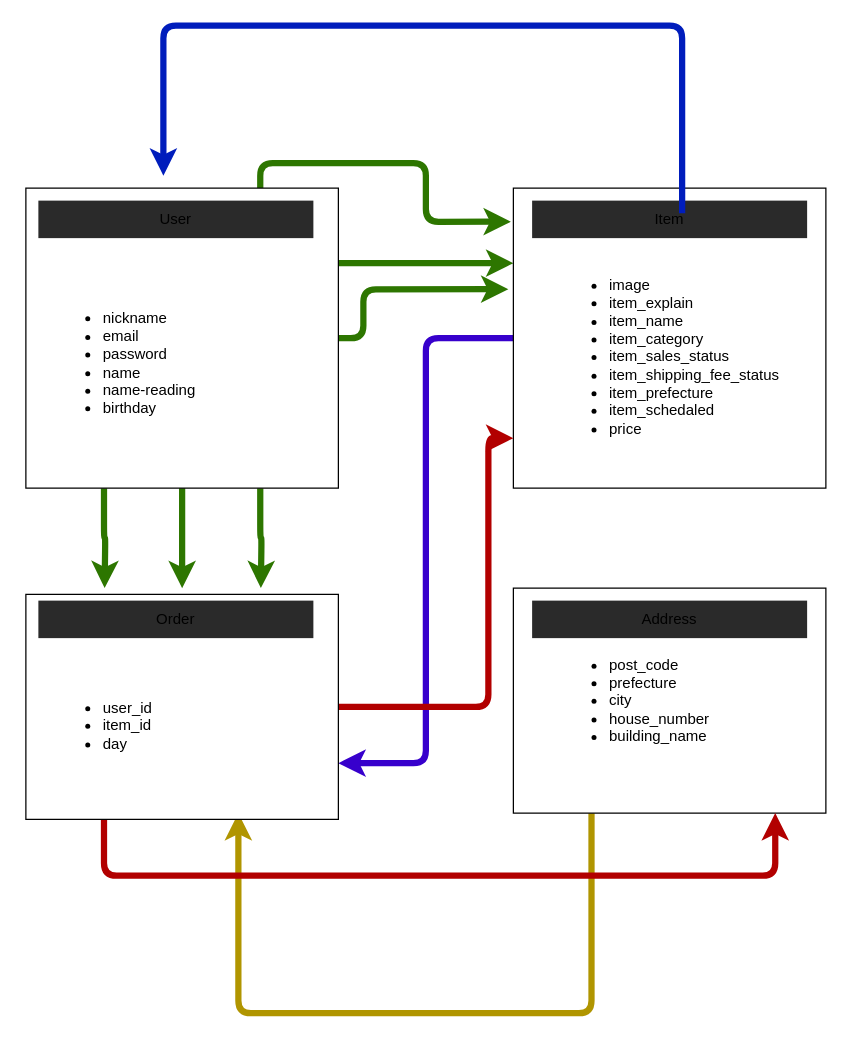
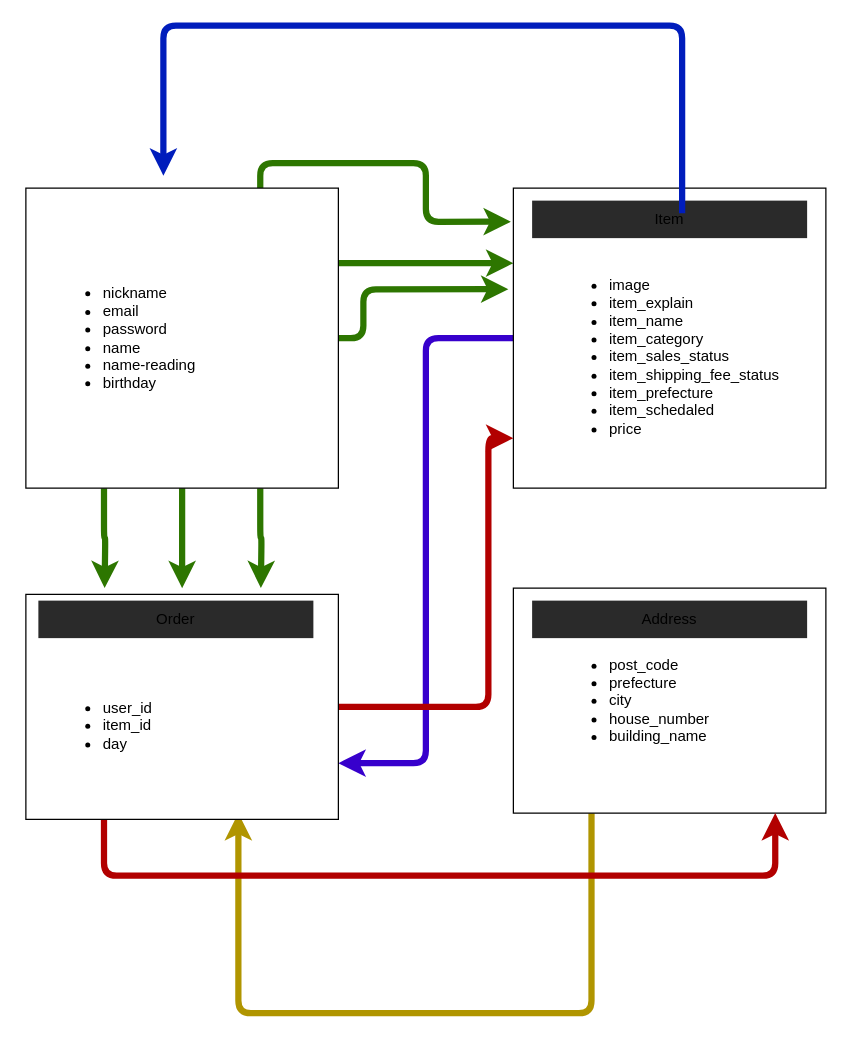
(176, 219) -> none
(176, 363) -> (176, 338)
